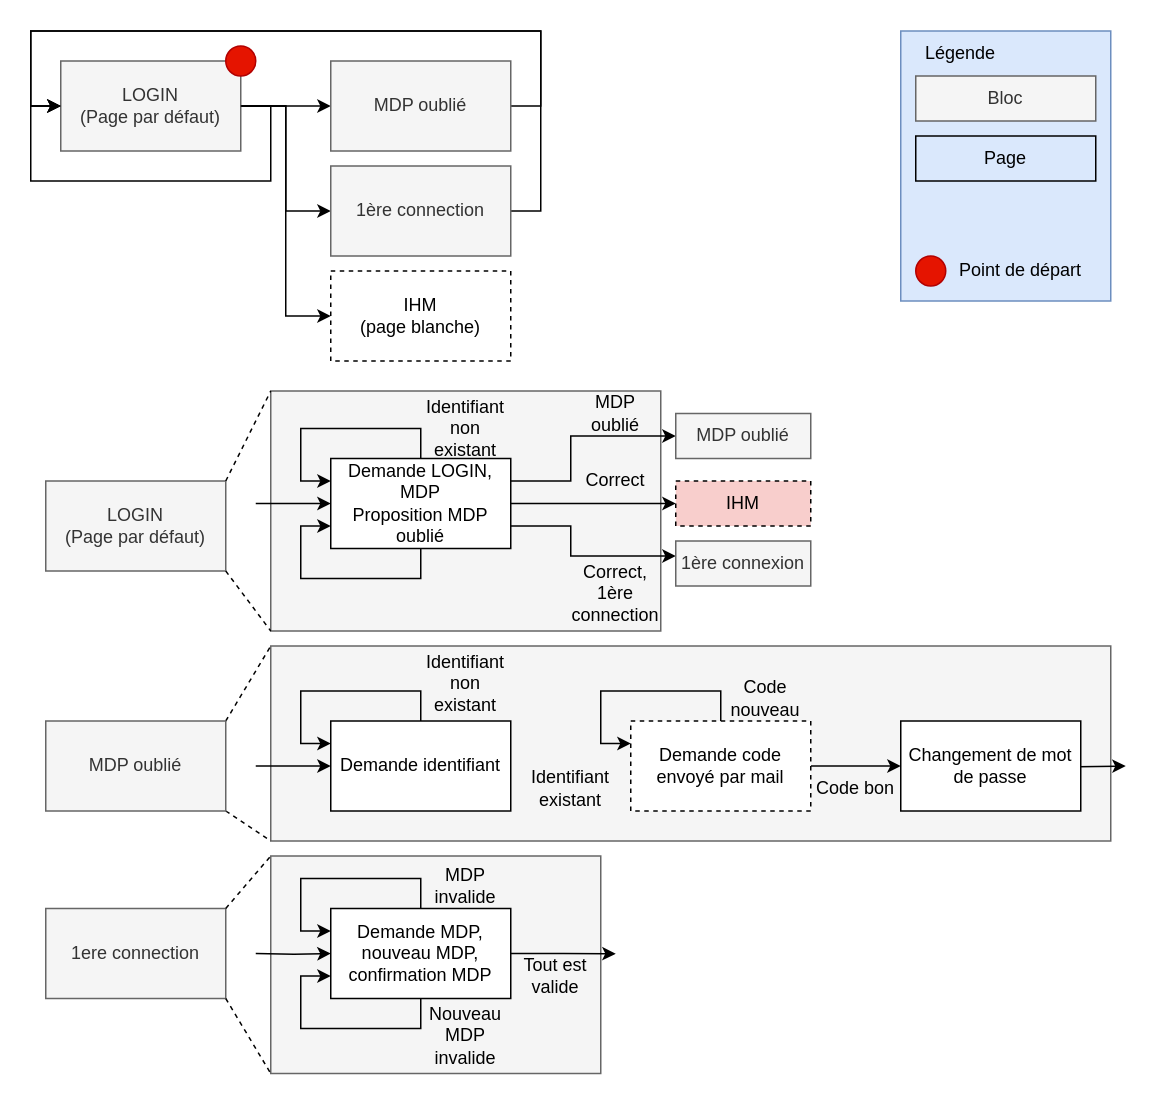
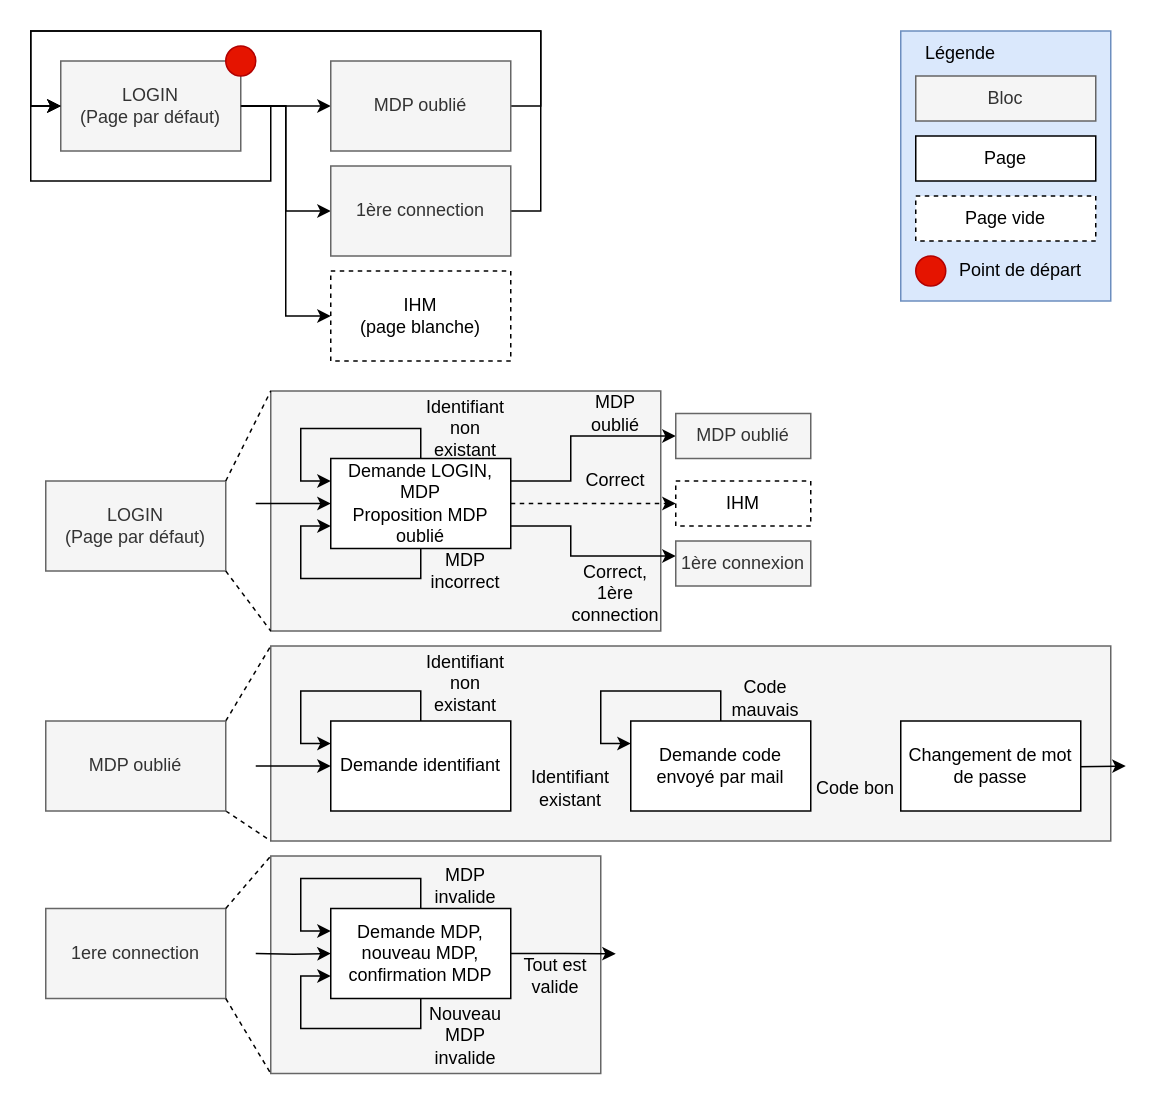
(1006, 158) -> (1006, 158)
none -> (1006, 218)
(589, 503) -> (589, 503)
(743, 503) -> (743, 503)
none -> (466, 571)
(766, 698) -> (766, 698)
(721, 766) -> (721, 766)
(851, 766) -> none
